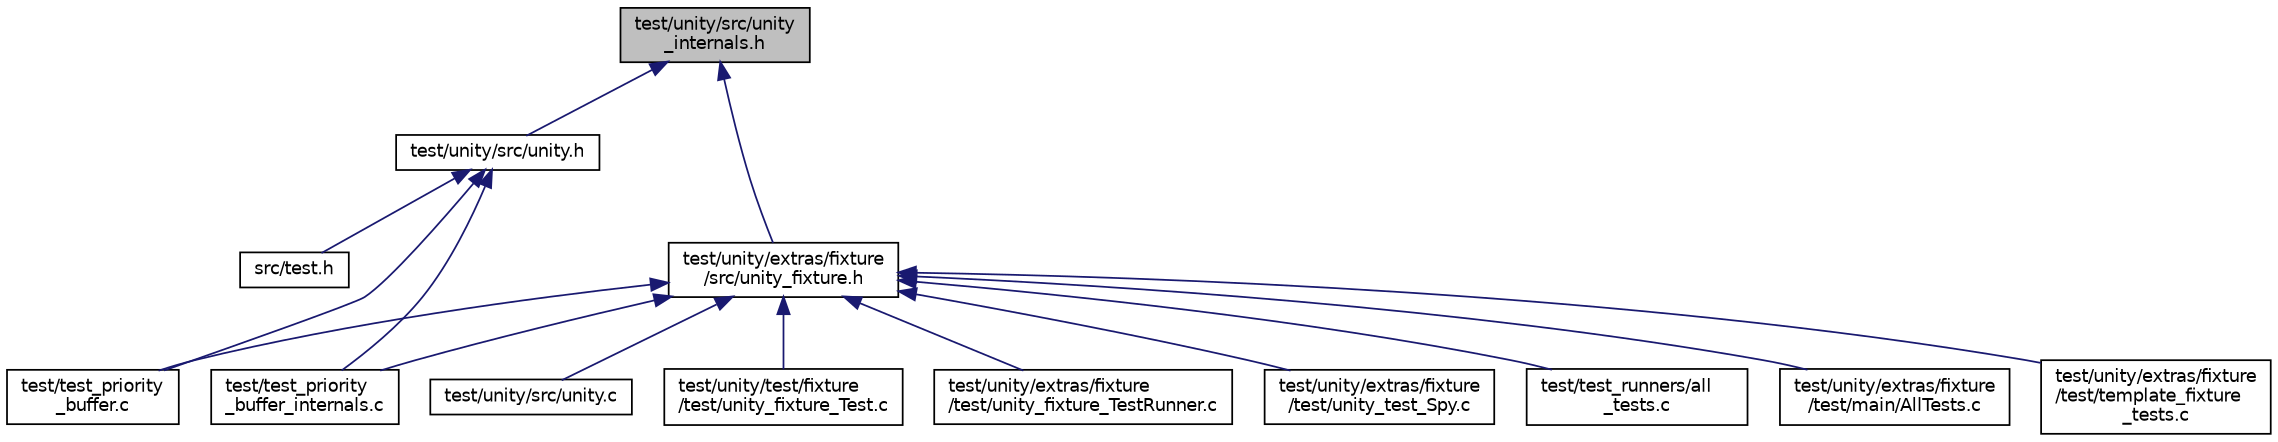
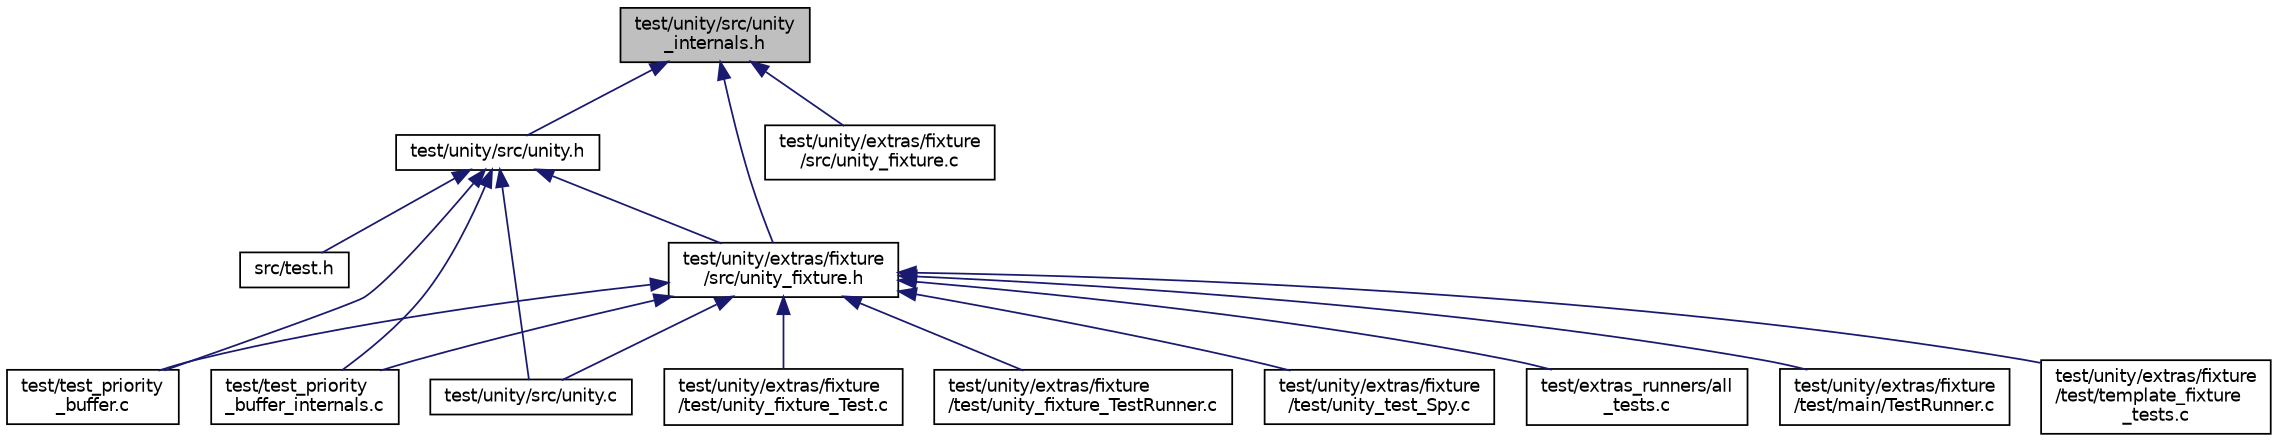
none -> (880, 152)
none -> (637, 210)
none -> (516, 284)
(783, 397) -> (783, 397)
(1637, 397) -> (1637, 397)
(1895, 397) -> (1895, 397)
